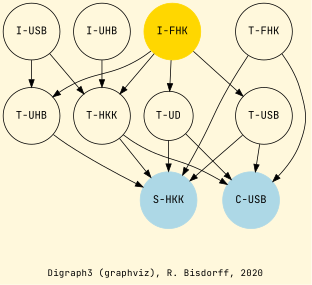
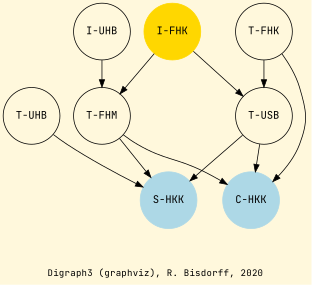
(32, 32) -> none
(108, 72) -> none
(216, 111) -> (264, 70)
(102, 116) -> (102, 116)
(169, 116) -> none
(251, 200) -> (251, 200)
